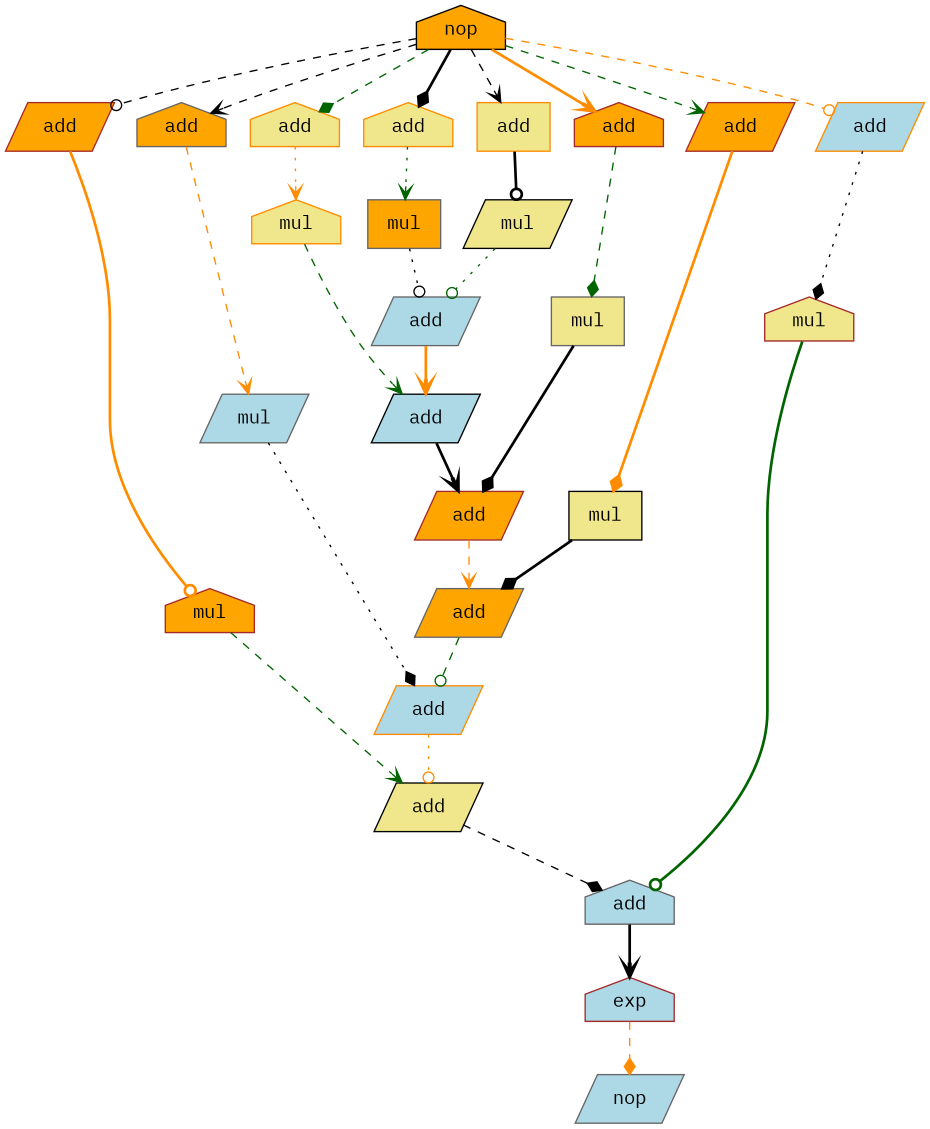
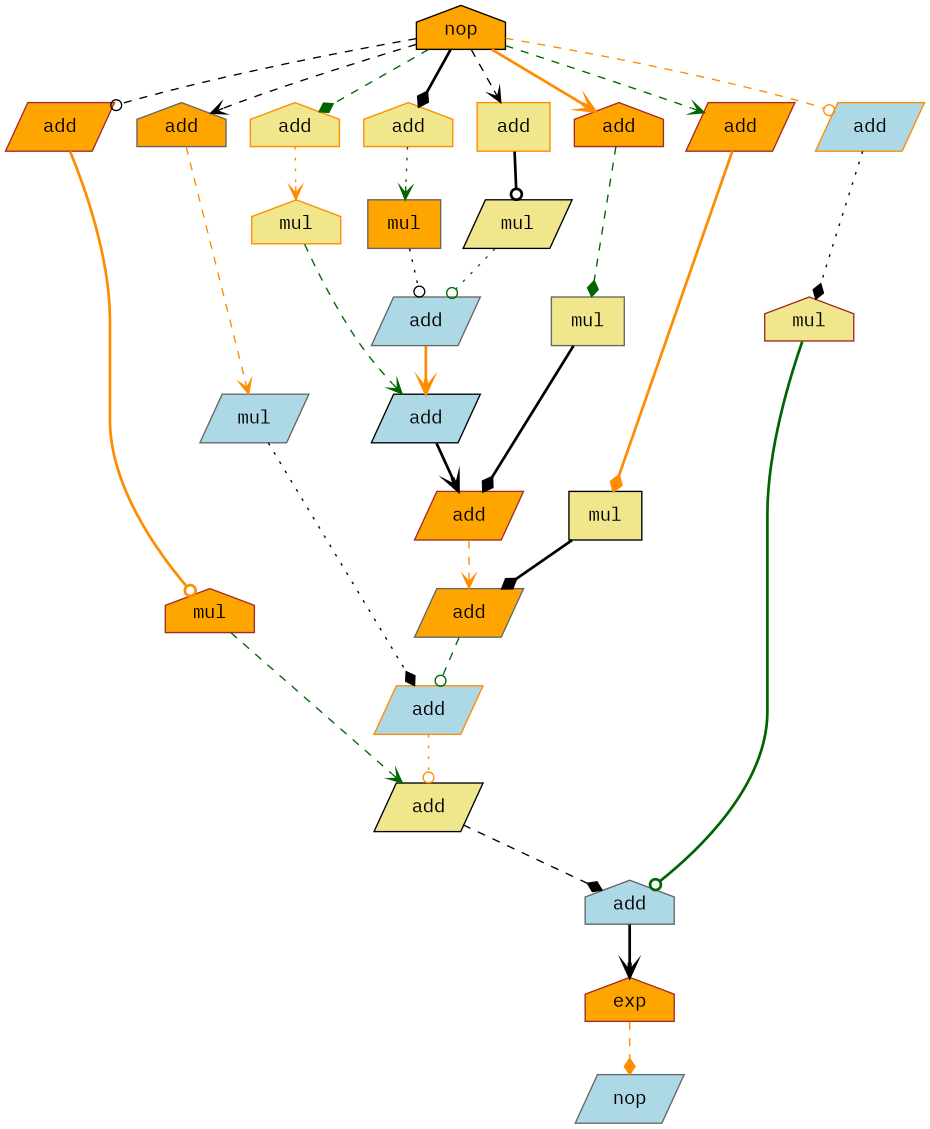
(630, 1002) -> (630, 1002)
